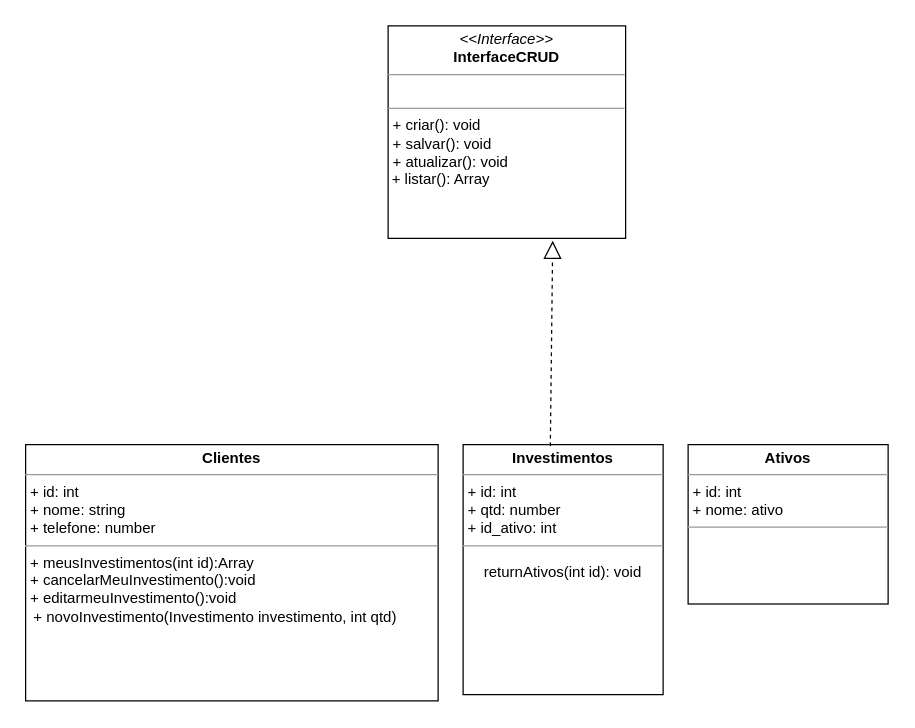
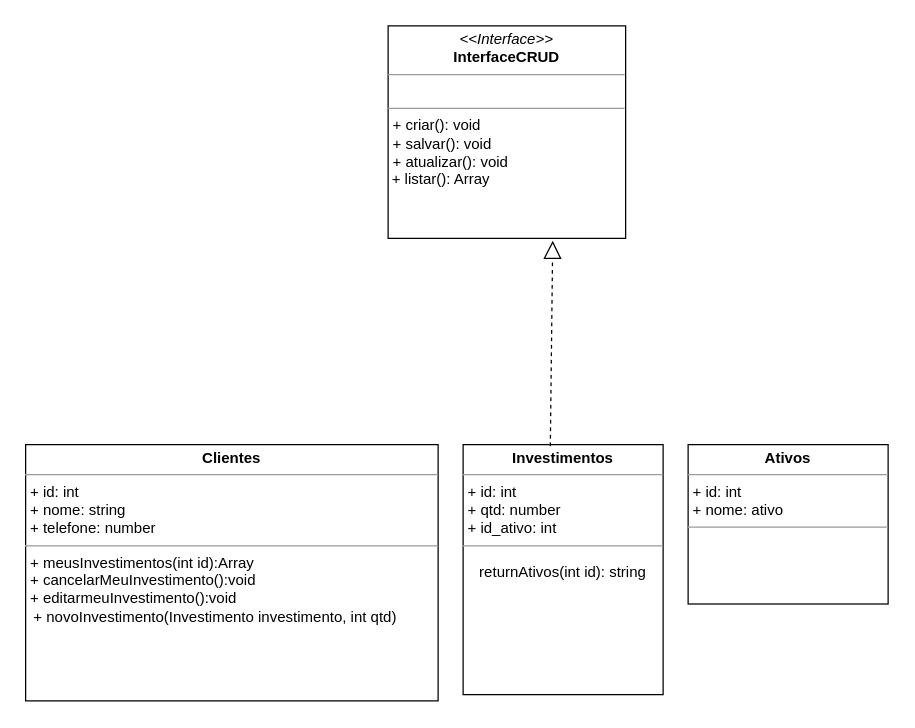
(563, 572) -> (563, 572)
